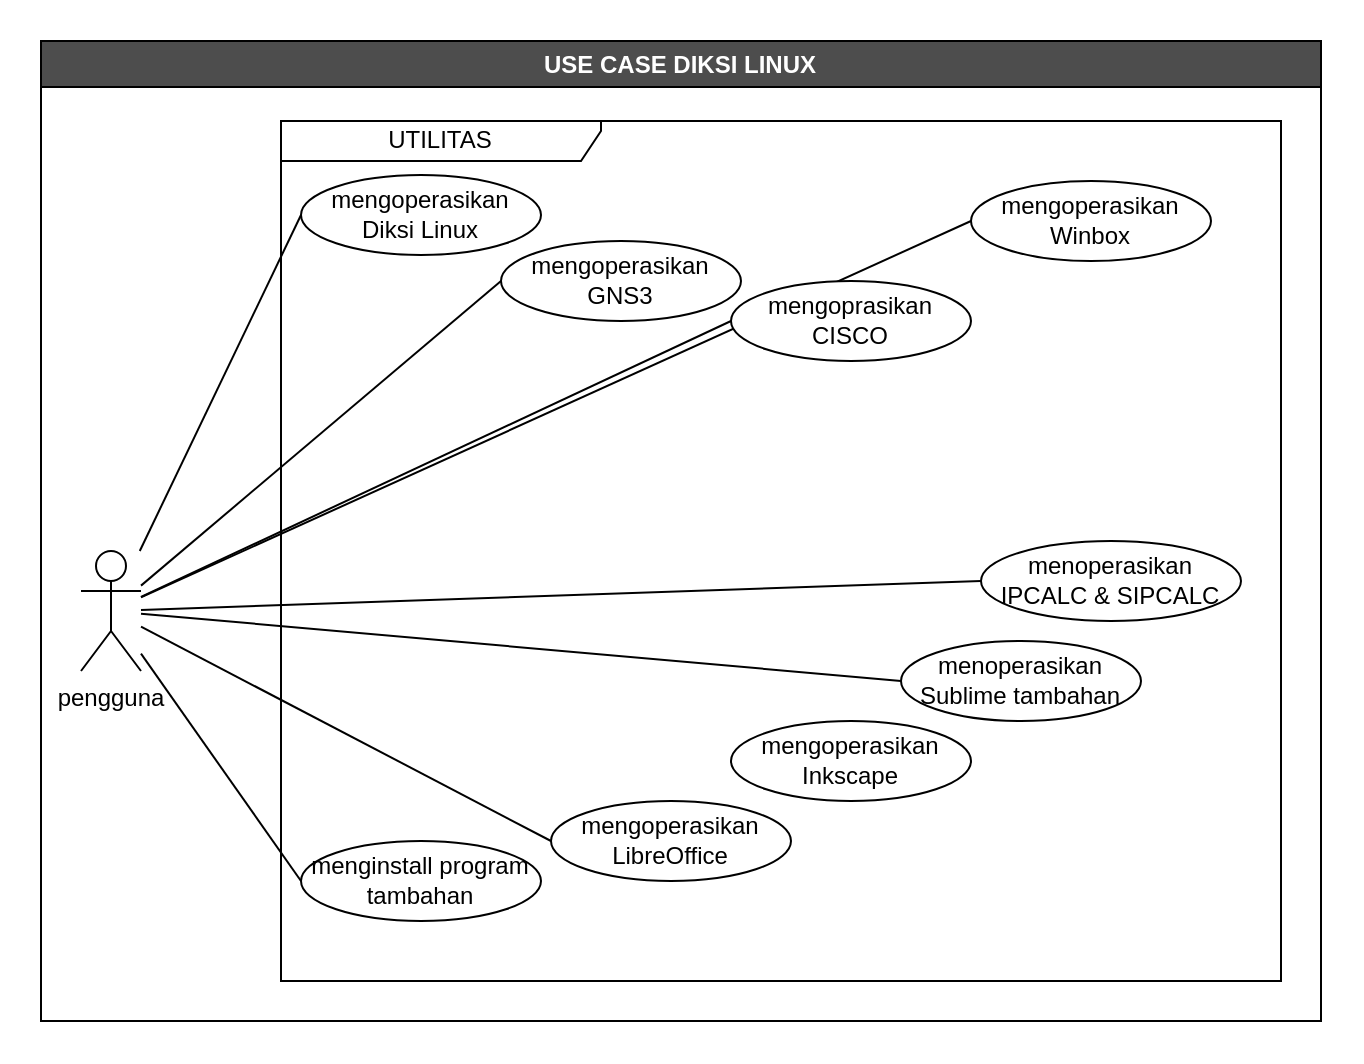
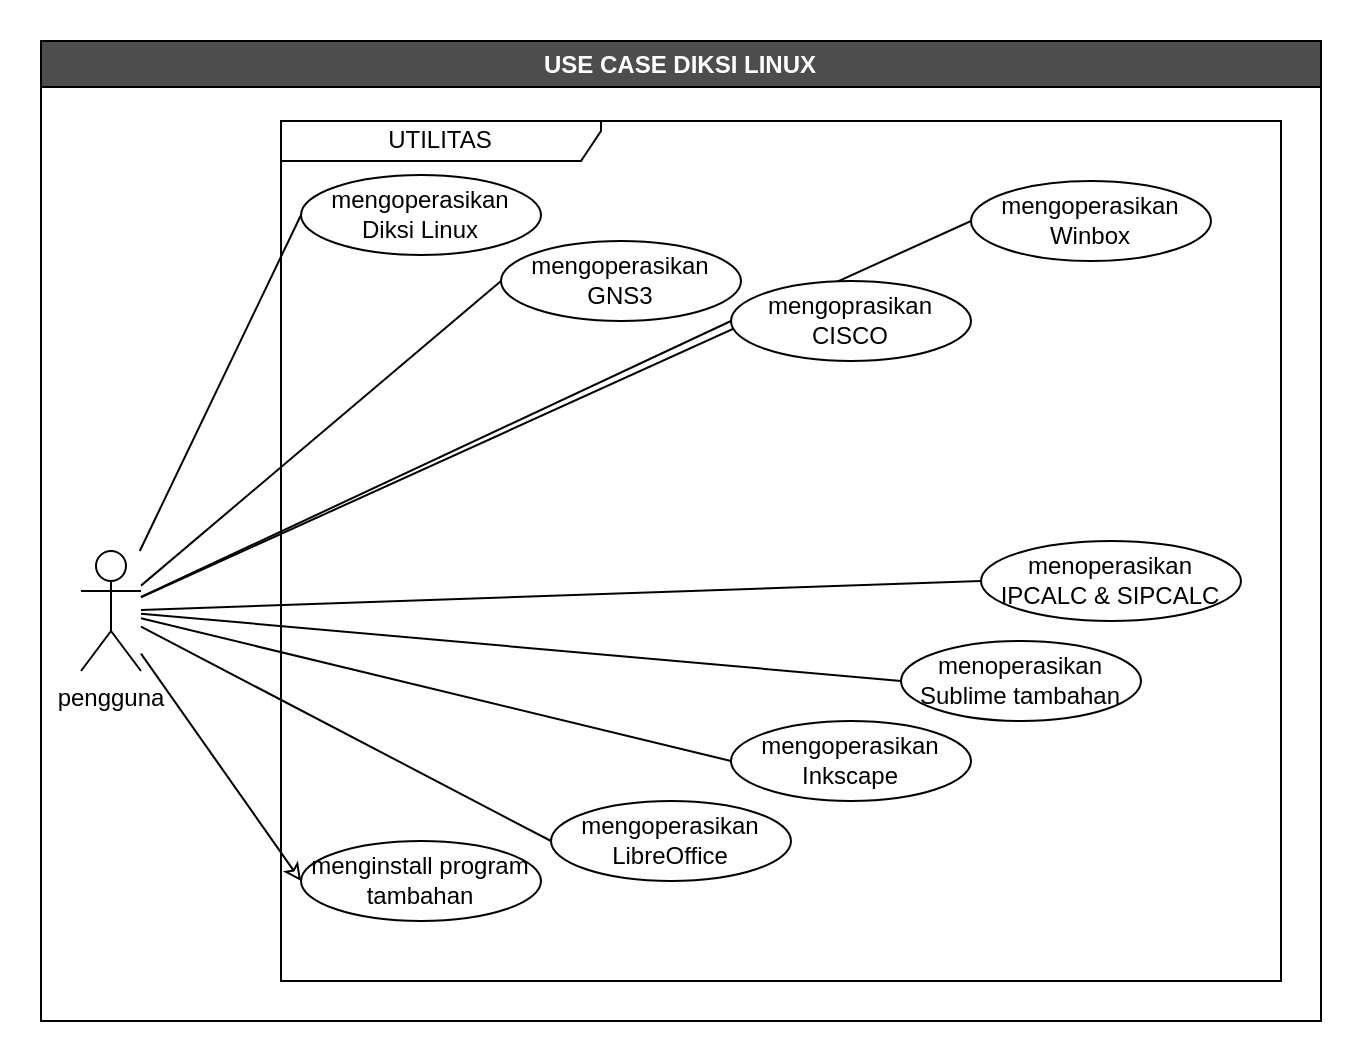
none -> (436, 690)
(295, 873) -> (293, 869)
